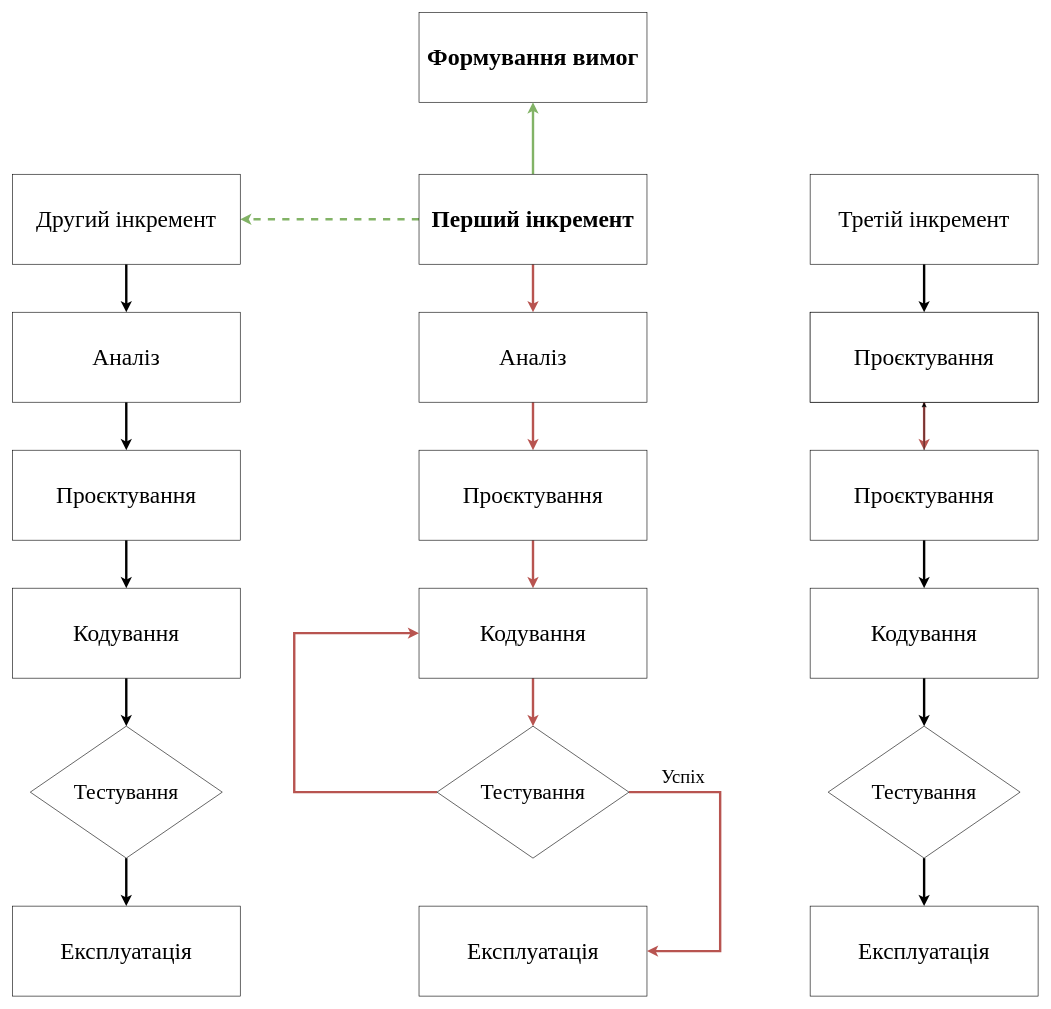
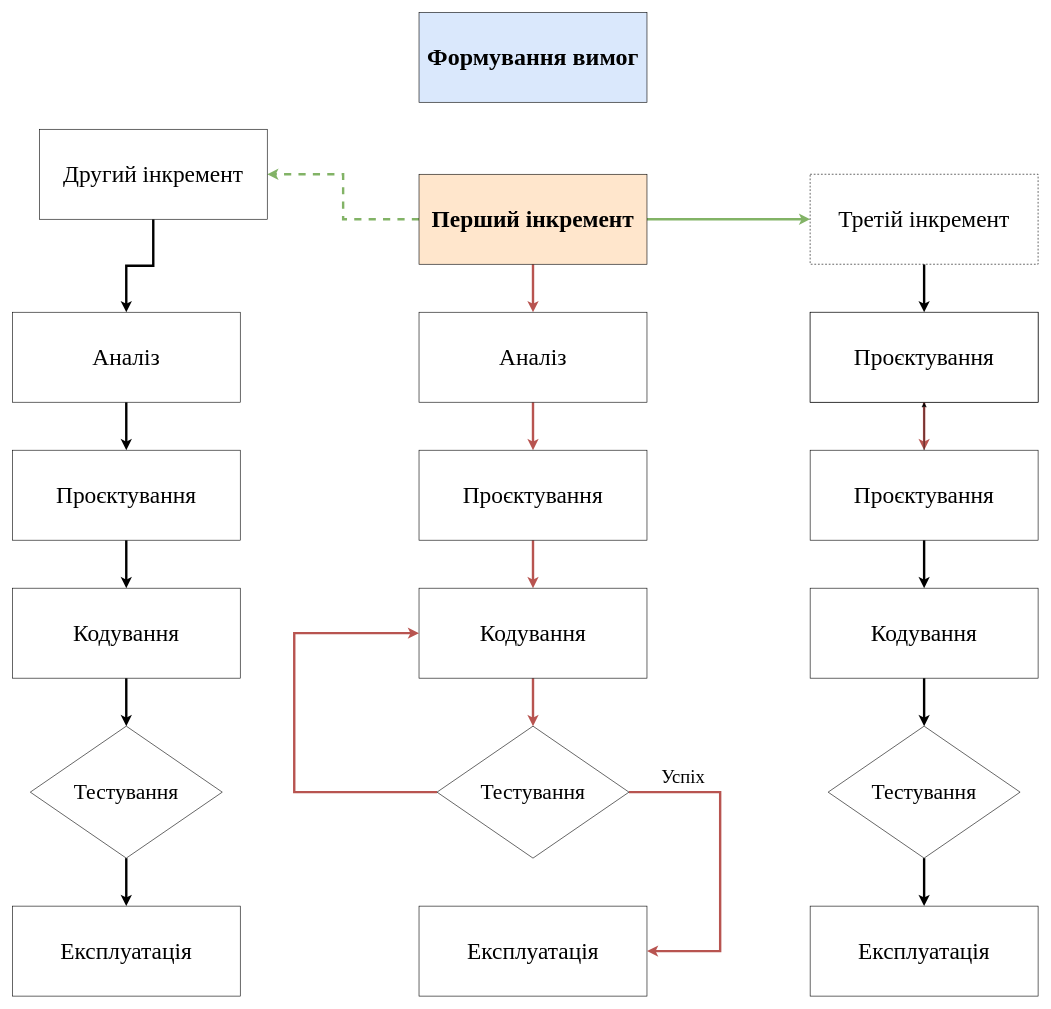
(533, 57) -> (533, 57)
(533, 142) -> (725, 219)
(126, 219) -> (153, 174)
(533, 219) -> (533, 219)
(924, 219) -> (924, 219)
